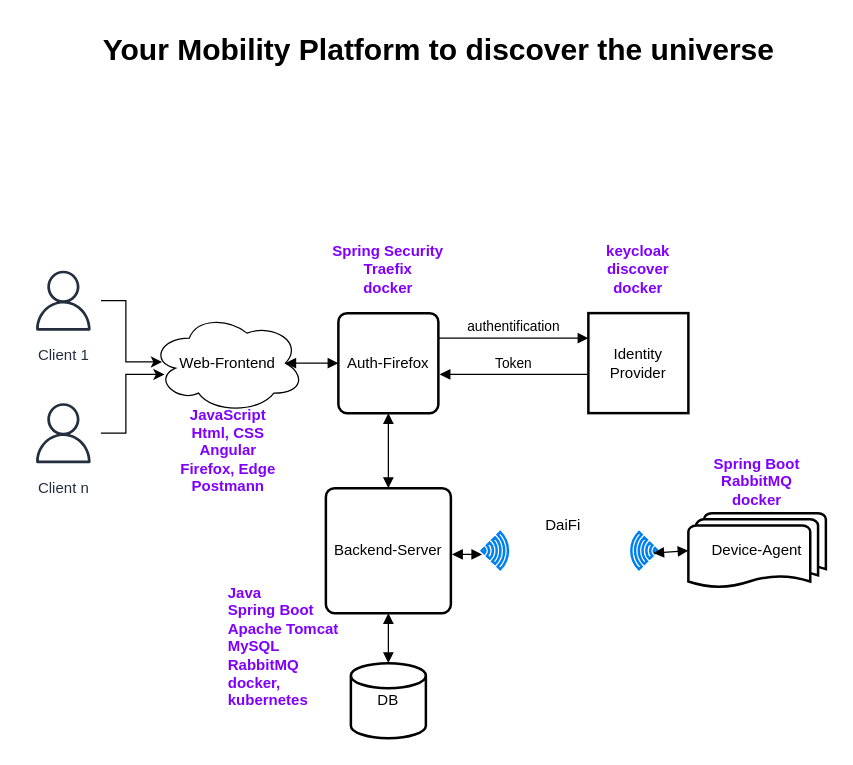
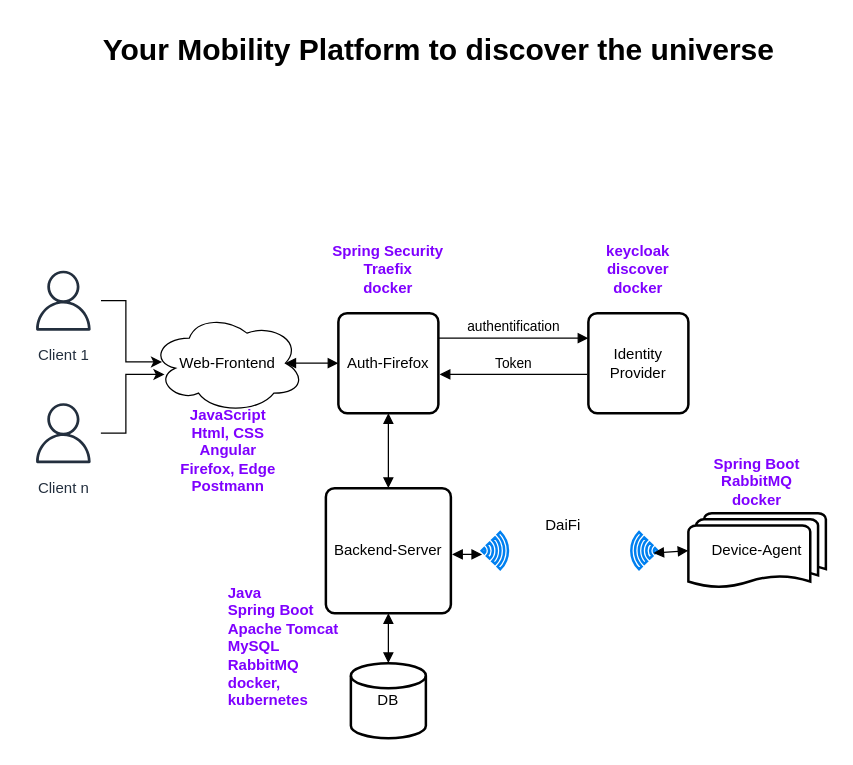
(638, 363) -> (638, 363)
